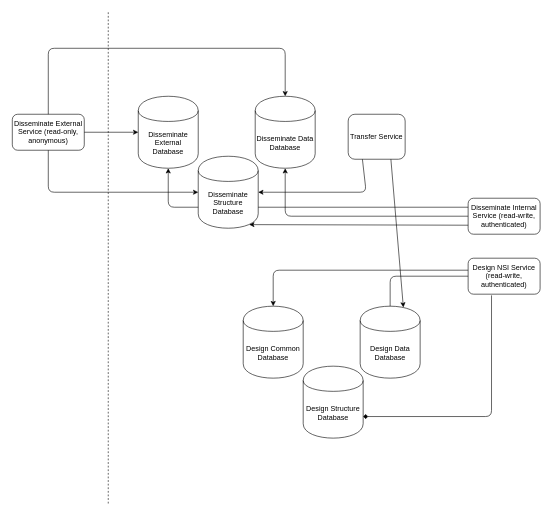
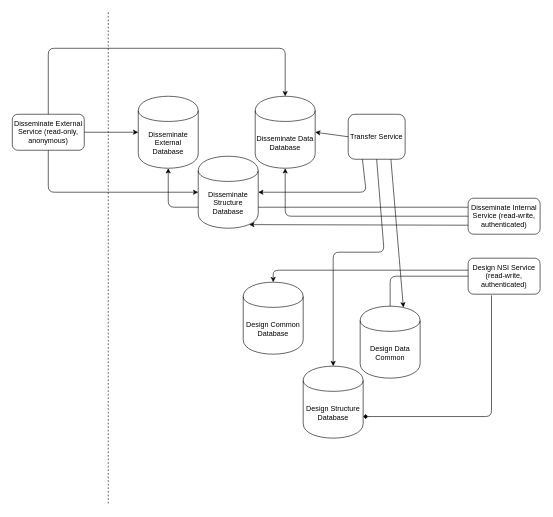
none -> (334, 135)
none -> (379, 190)
(273, 342) -> (273, 318)
(390, 353) -> (390, 353)
